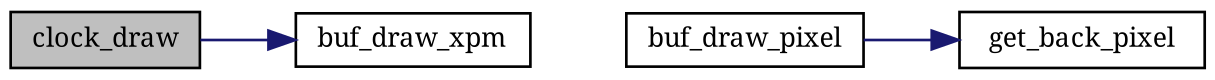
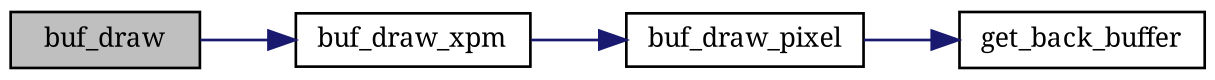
(105, 40) -> (105, 40)
none -> (565, 40)
(1082, 40) -> (1082, 40)
